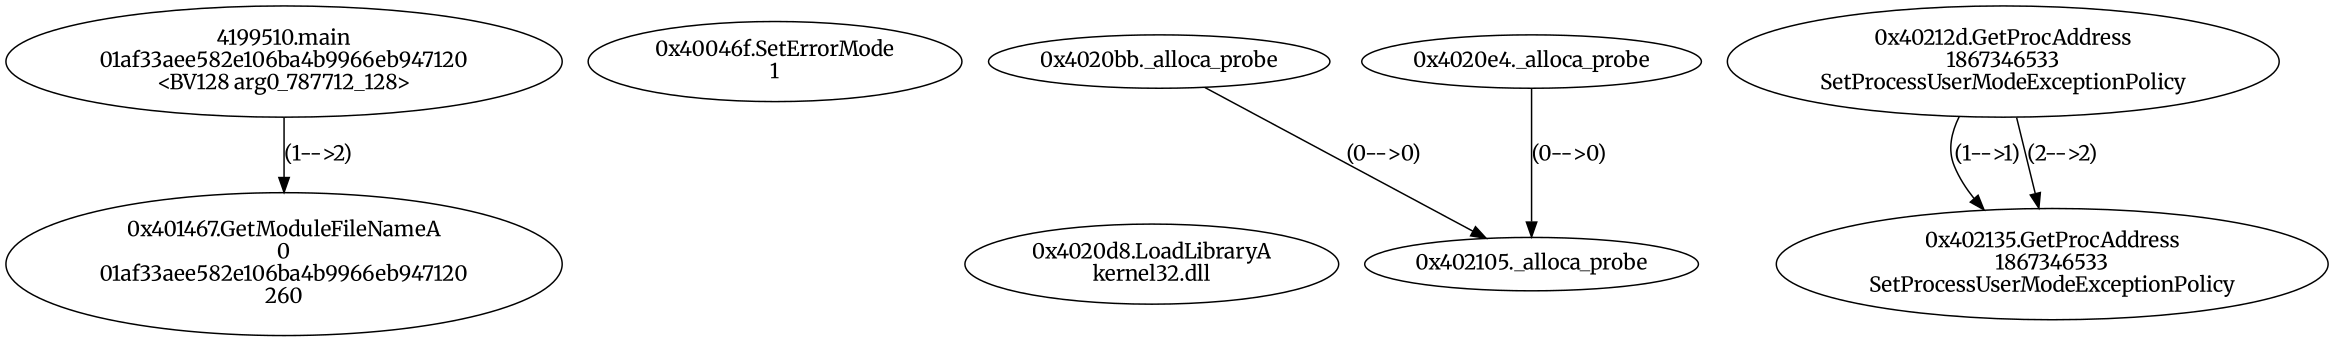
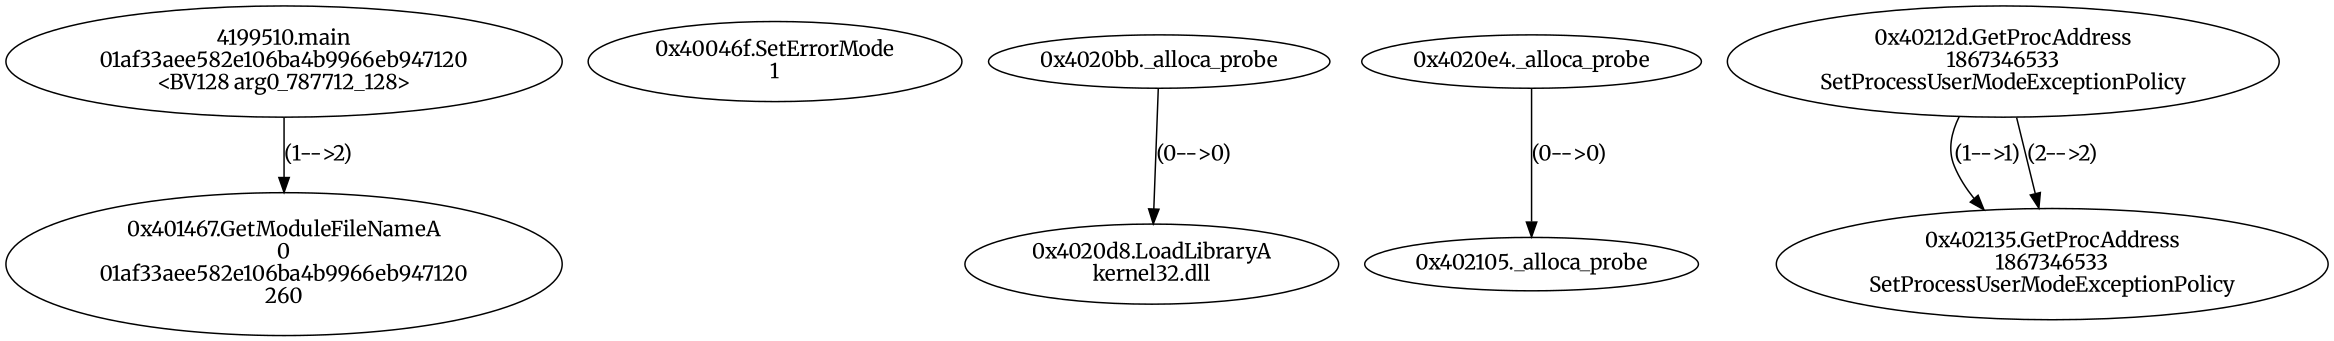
(1339, 159) -> (1156, 149)
